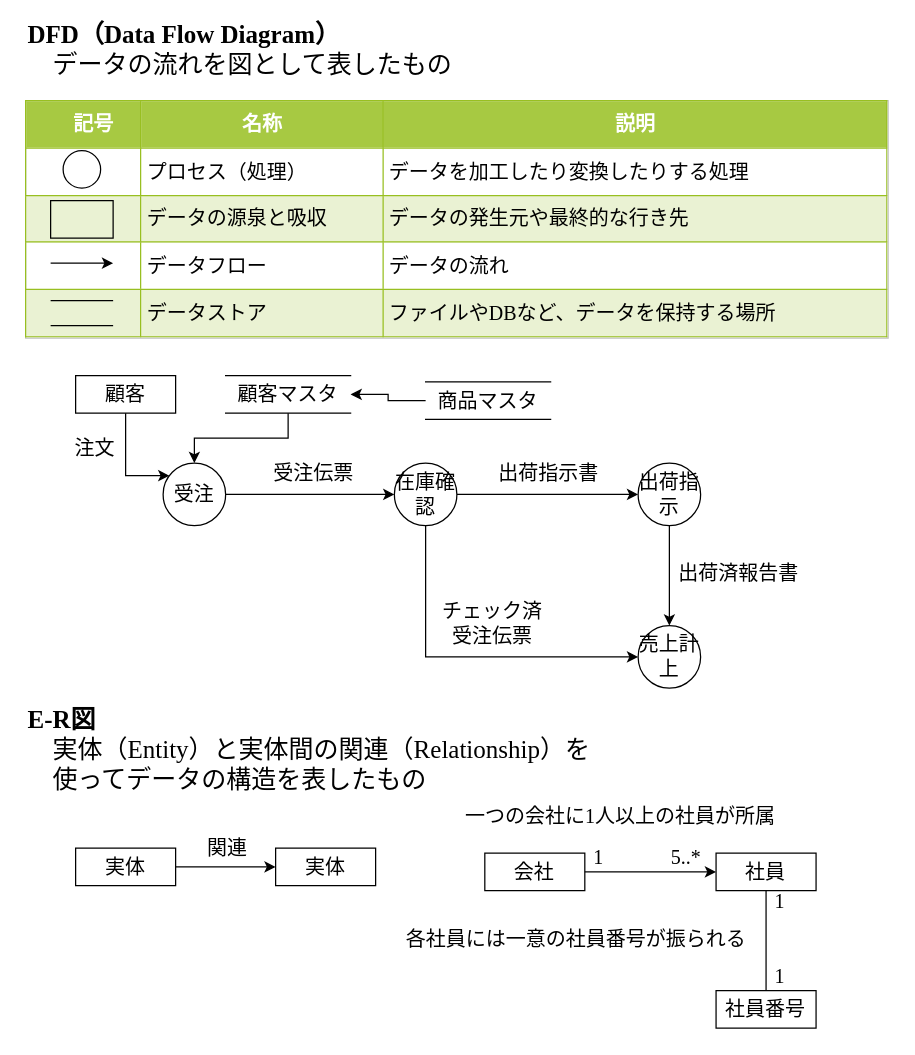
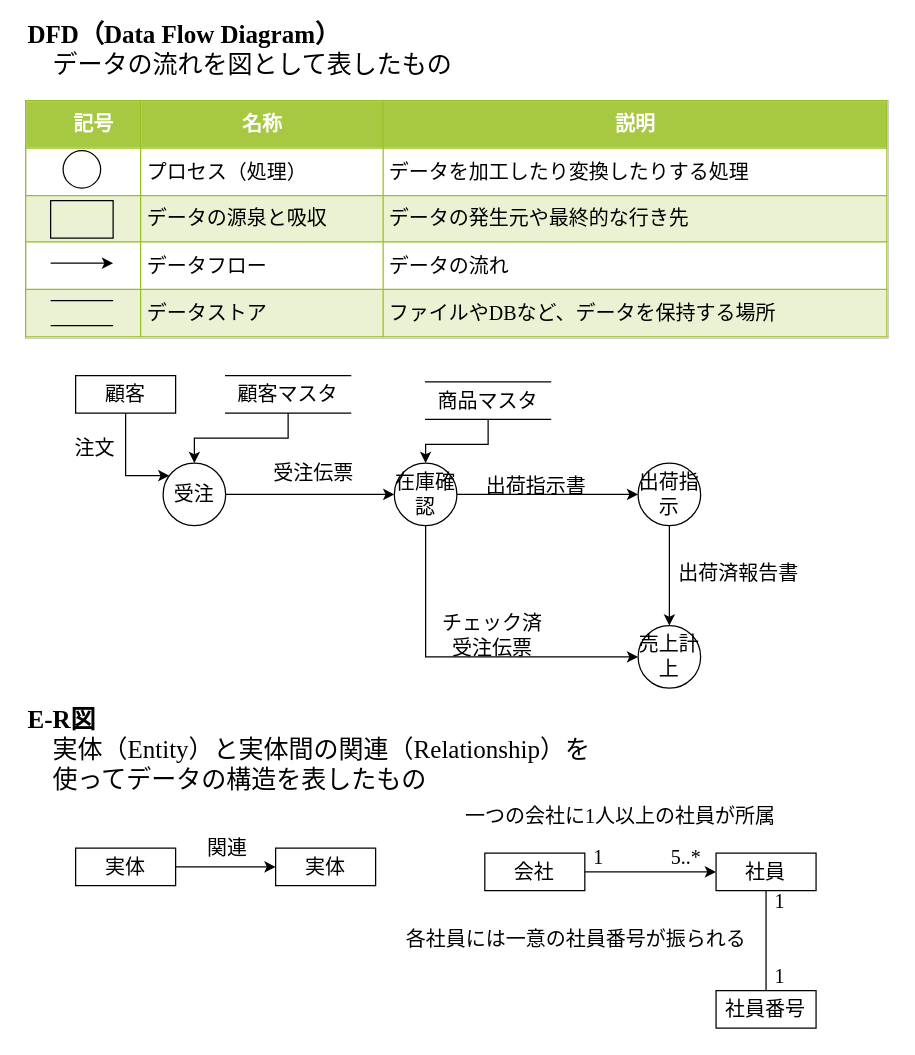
(389, 401) -> (464, 444)
(548, 476) -> (535, 488)
(491, 626) -> (491, 638)
